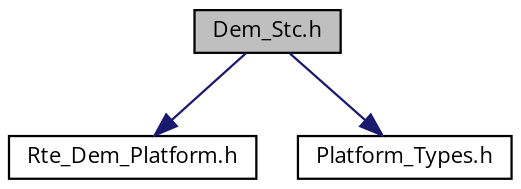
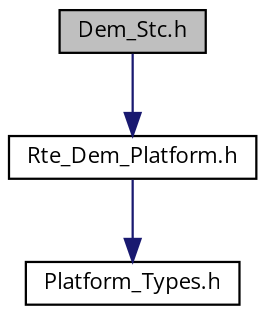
(327, 87) -> (133, 209)
